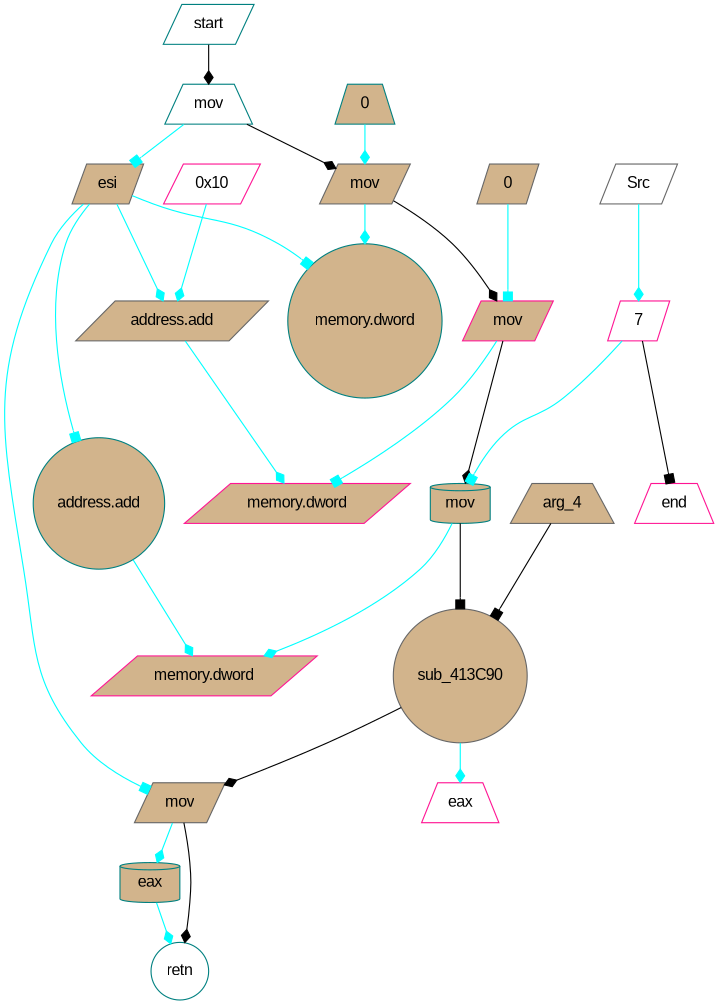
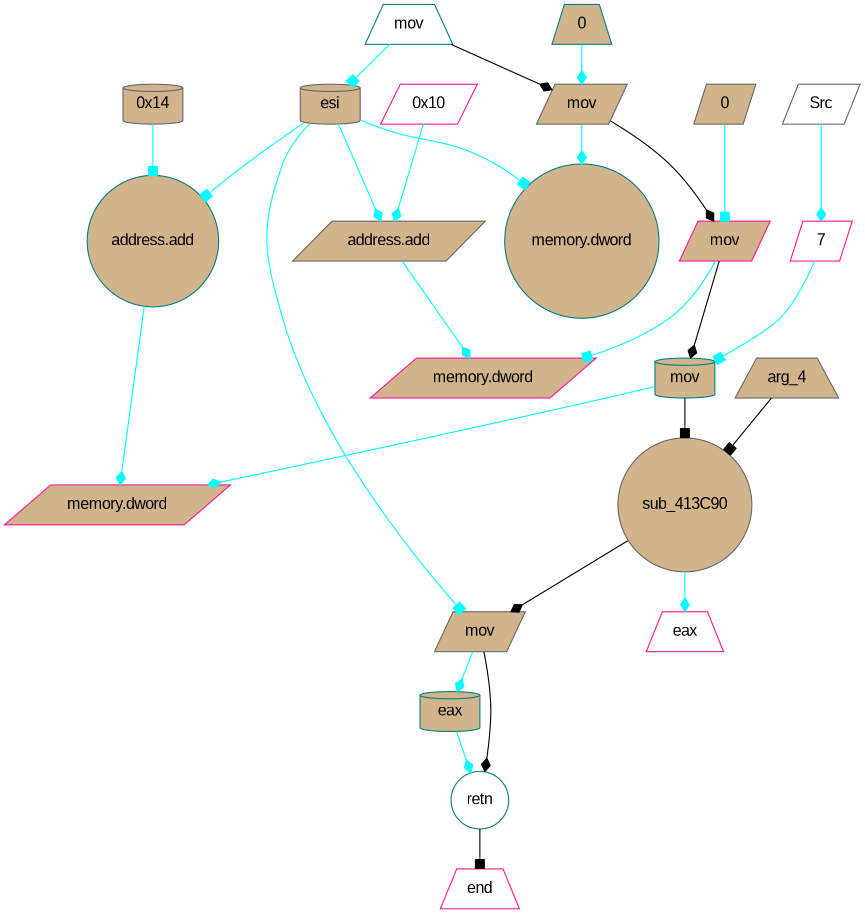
(209, 24) -> none
none -> (153, 104)
(108, 184) -> (330, 104)
(655, 406) -> (480, 843)
